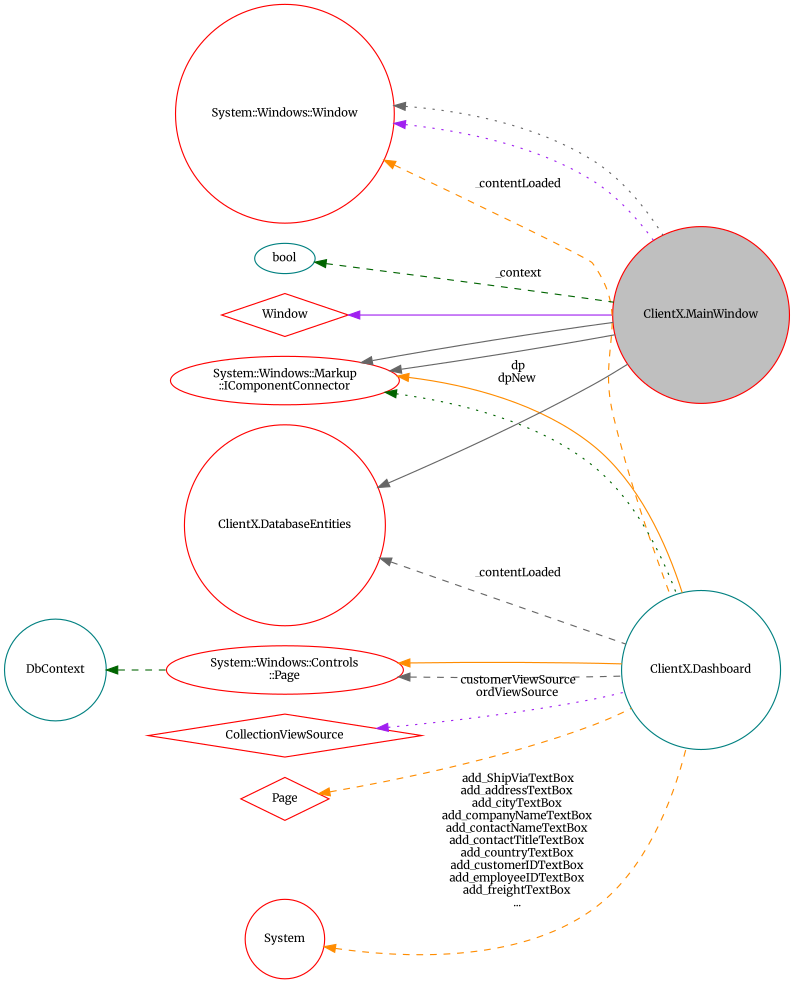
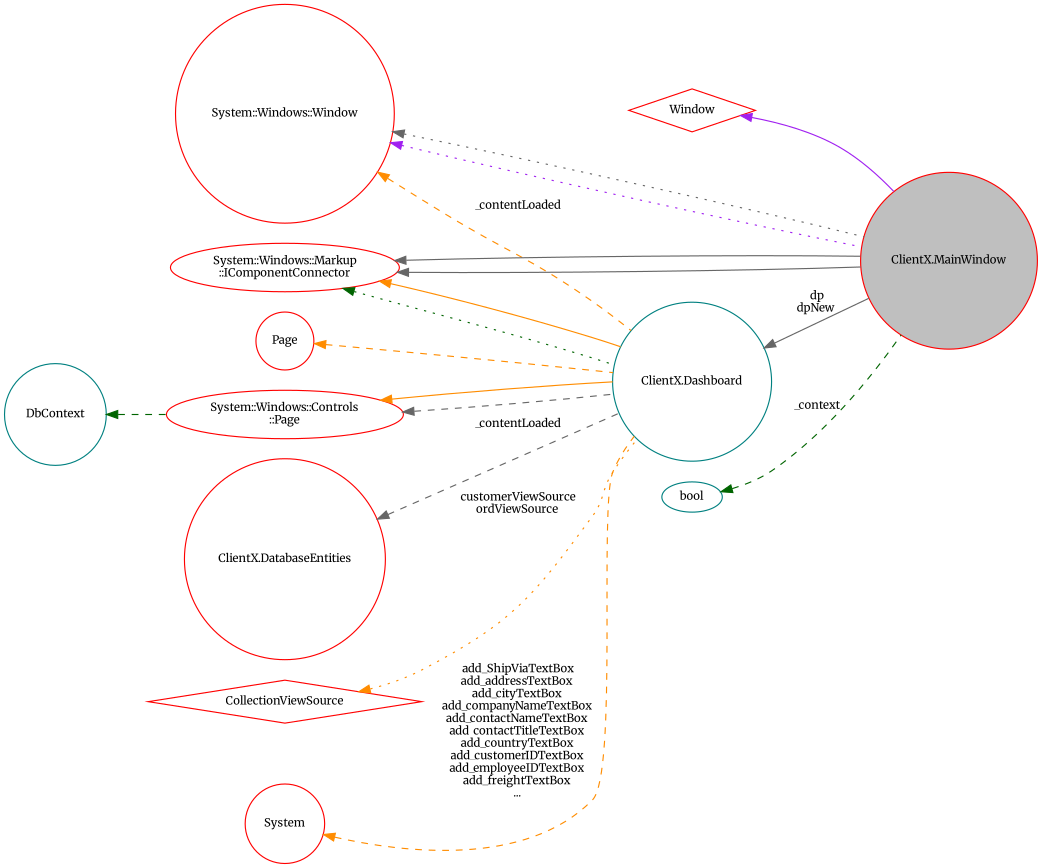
(504, 430) -> (822, 321)
(507, 713) -> (531, 594)
(285, 799) -> (285, 341)
